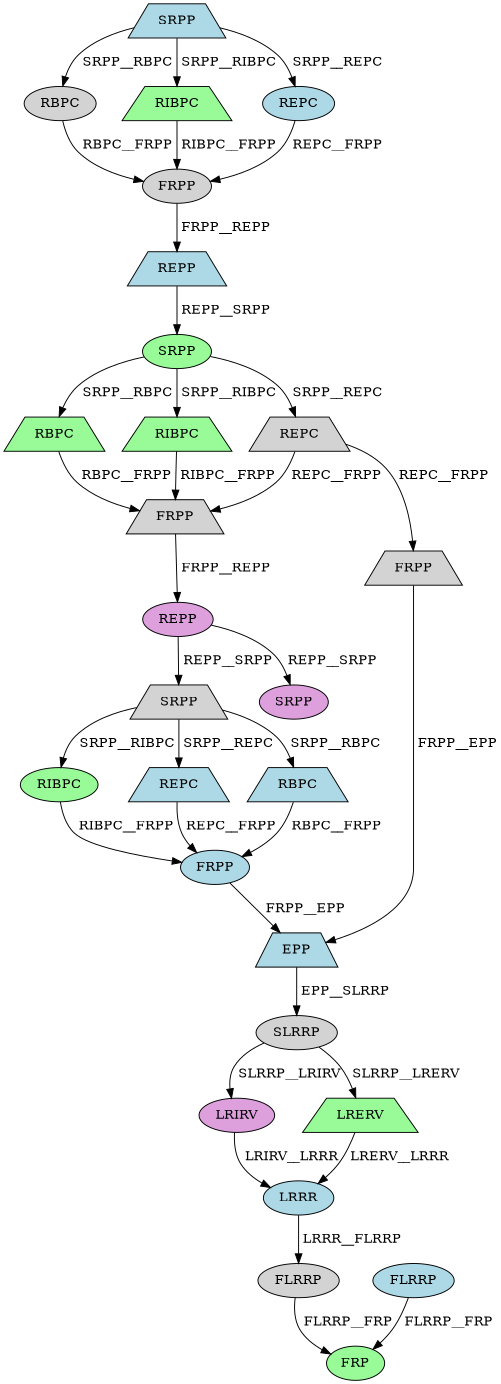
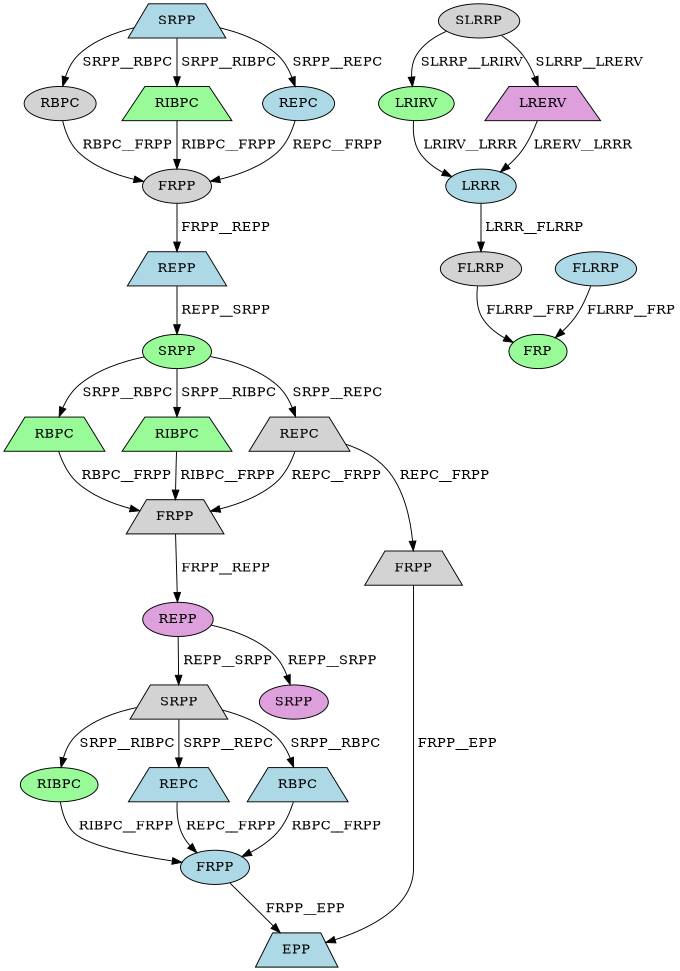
(297, 987) -> none
(237, 1115) -> (416, 104)
(360, 1115) -> (543, 104)
